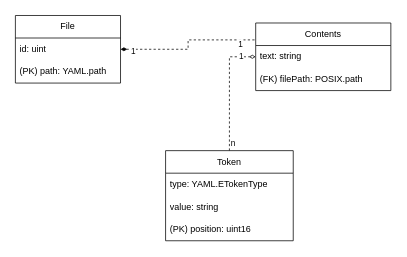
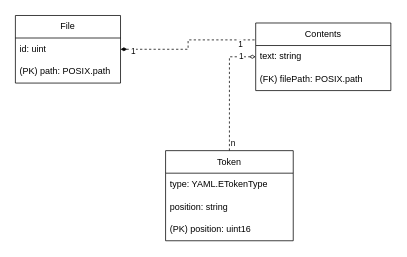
(67, 72) -> (69, 72)
(198, 207) -> (204, 207)
